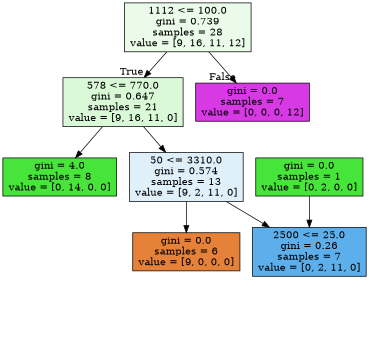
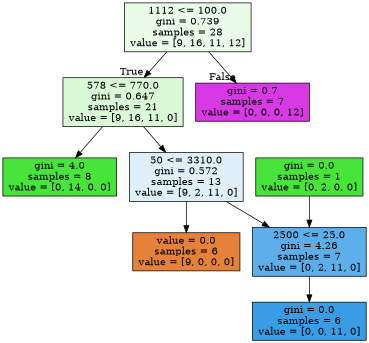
(253, 102) -> (253, 102)
(186, 177) -> (186, 177)
(186, 252) -> (186, 252)
(309, 252) -> (309, 252)
none -> (309, 321)
